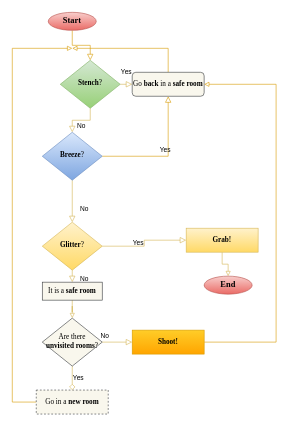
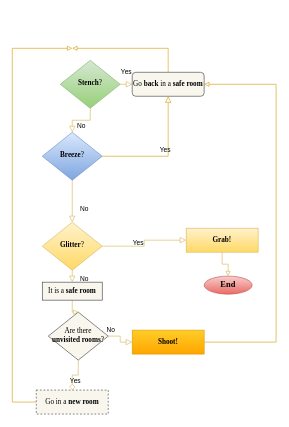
(72, 21) -> none
(77, 45) -> none
(72, 342) -> (78, 336)
